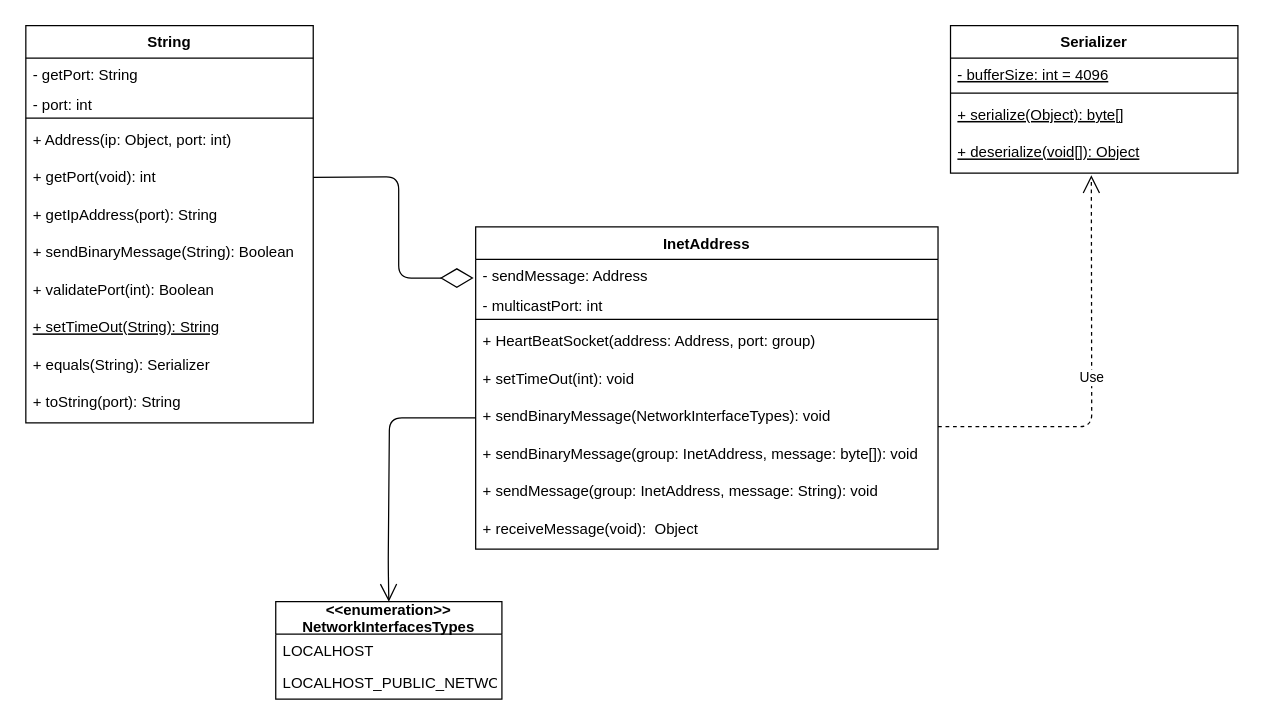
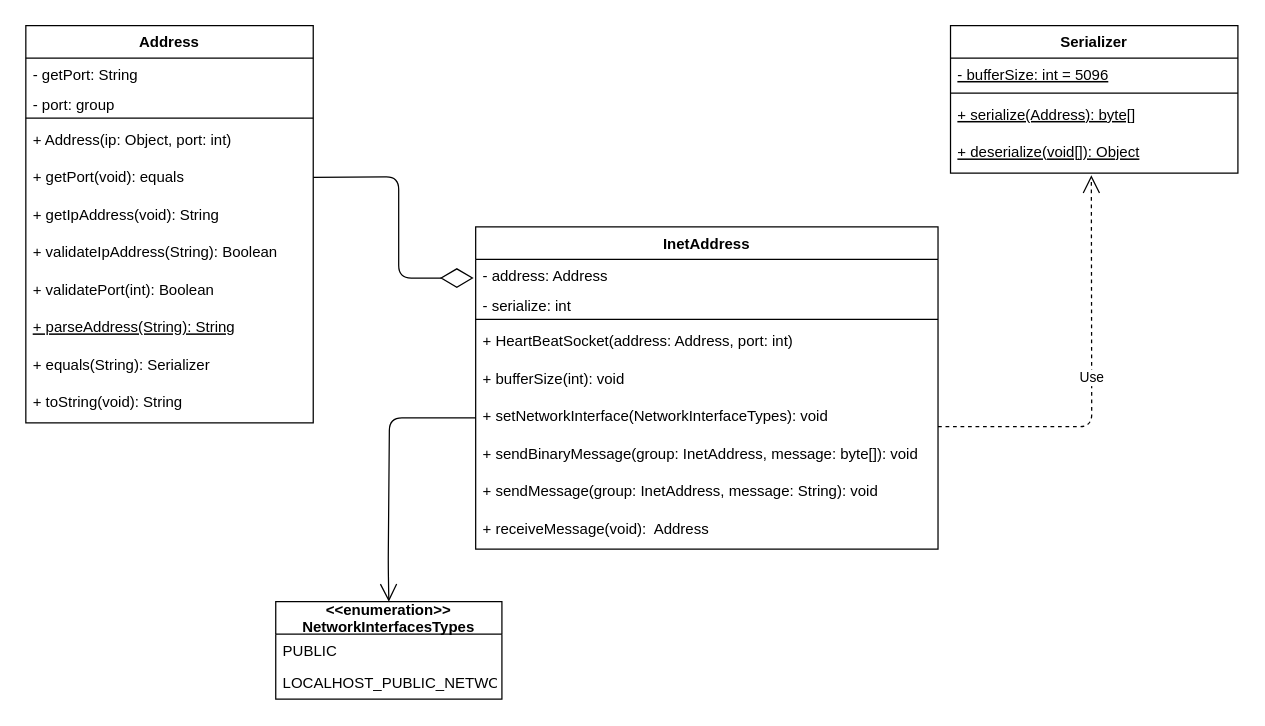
(169, 43) -> (169, 43)
(1045, 75) -> (1045, 75)
(71, 105) -> (81, 105)
(1059, 115) -> (1063, 115)
(107, 178) -> (119, 178)
(142, 215) -> (140, 215)
(172, 253) -> (170, 253)
(569, 276) -> (552, 276)
(555, 306) -> (536, 306)
(138, 328) -> (149, 328)
(670, 341) -> (660, 341)
(567, 379) -> (567, 379)
(124, 403) -> (122, 403)
(674, 416) -> (685, 416)
(603, 529) -> (607, 529)
(320, 651) -> (308, 651)
